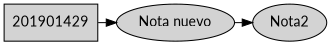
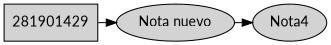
(51, 23) -> (51, 23)
(290, 23) -> (290, 23)
